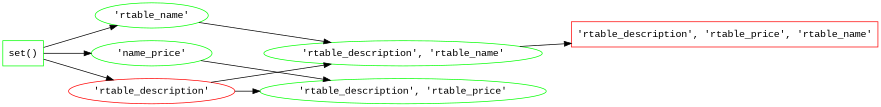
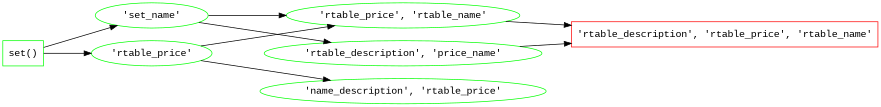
(152, 15) -> (152, 15)
none -> (403, 15)
(152, 53) -> (152, 53)
(403, 53) -> (403, 53)
(152, 91) -> none
(403, 91) -> (403, 91)
